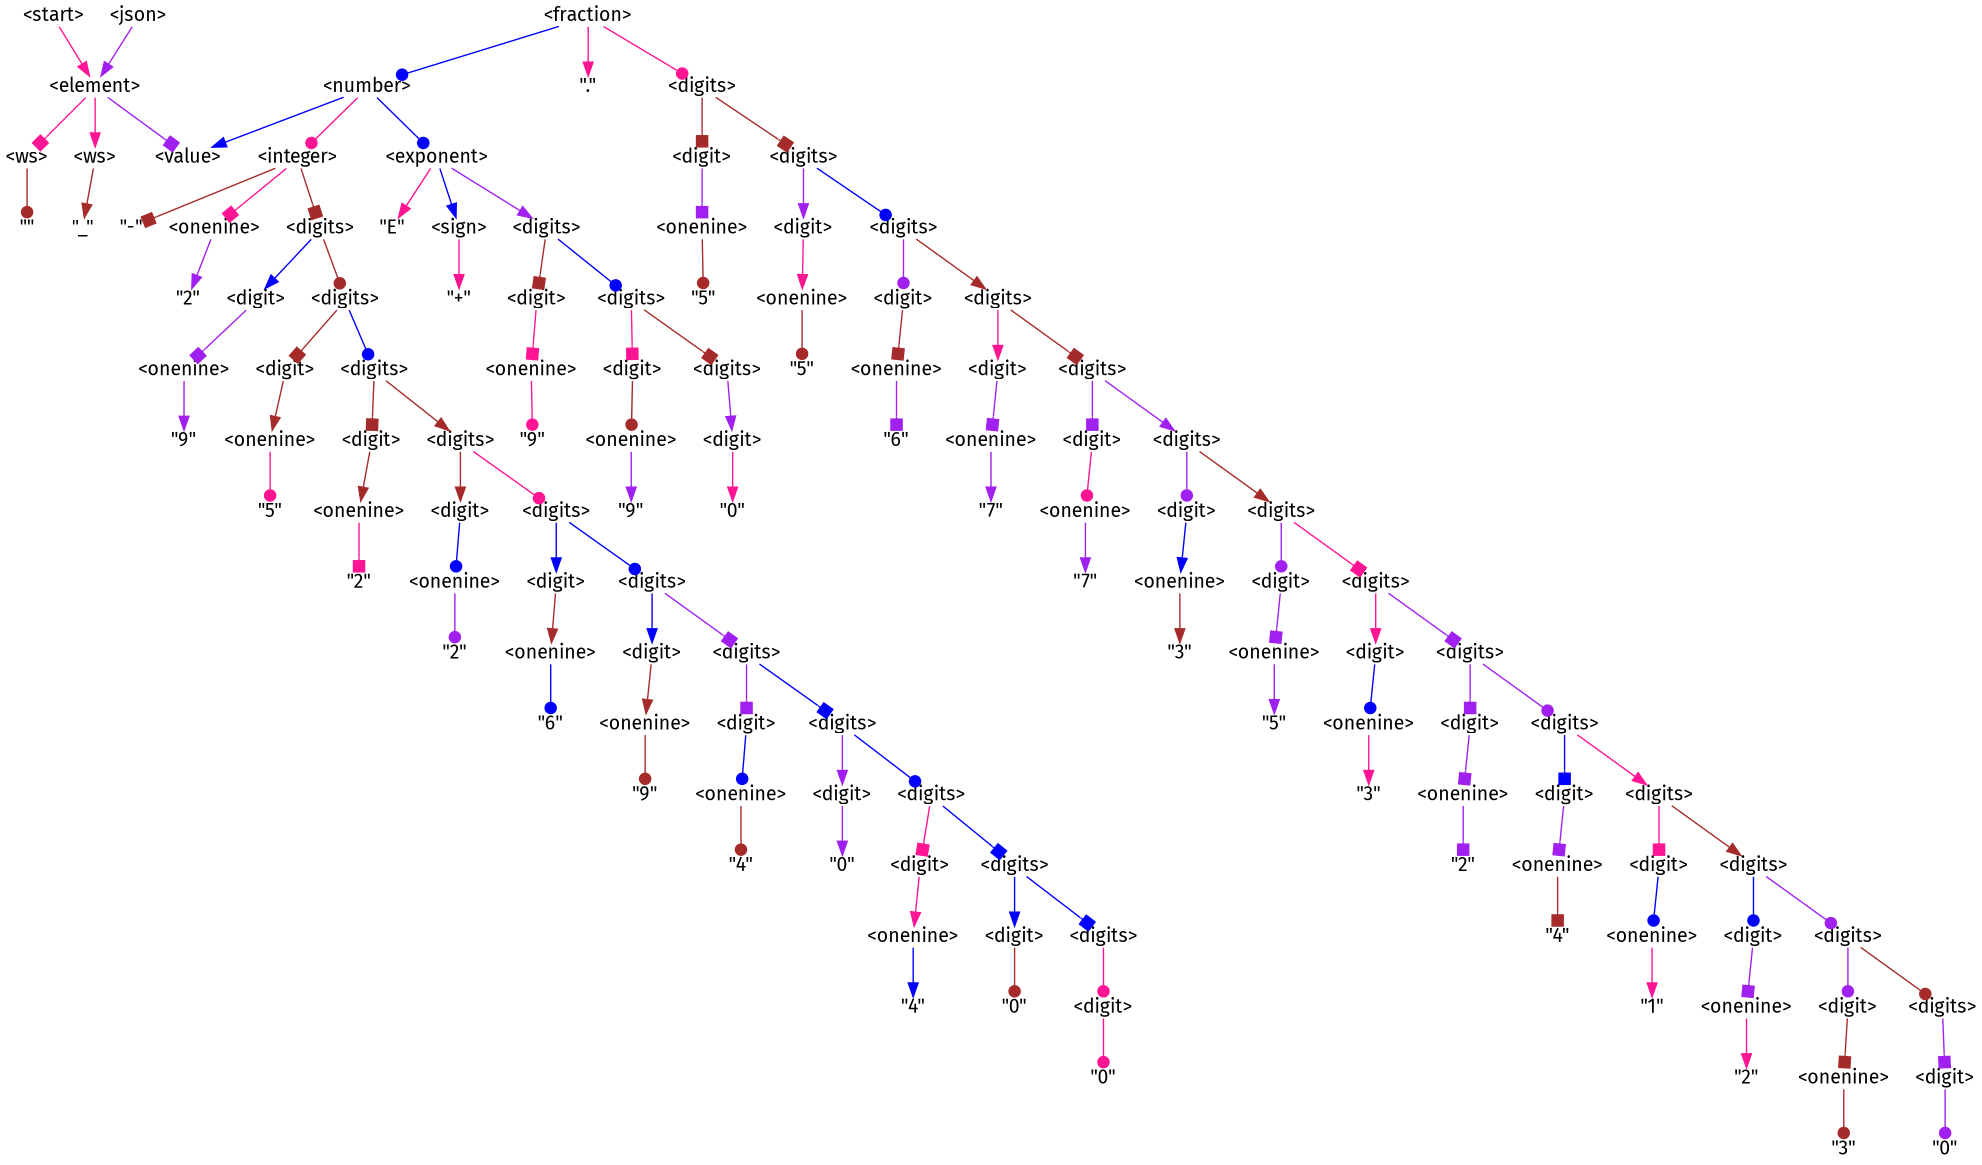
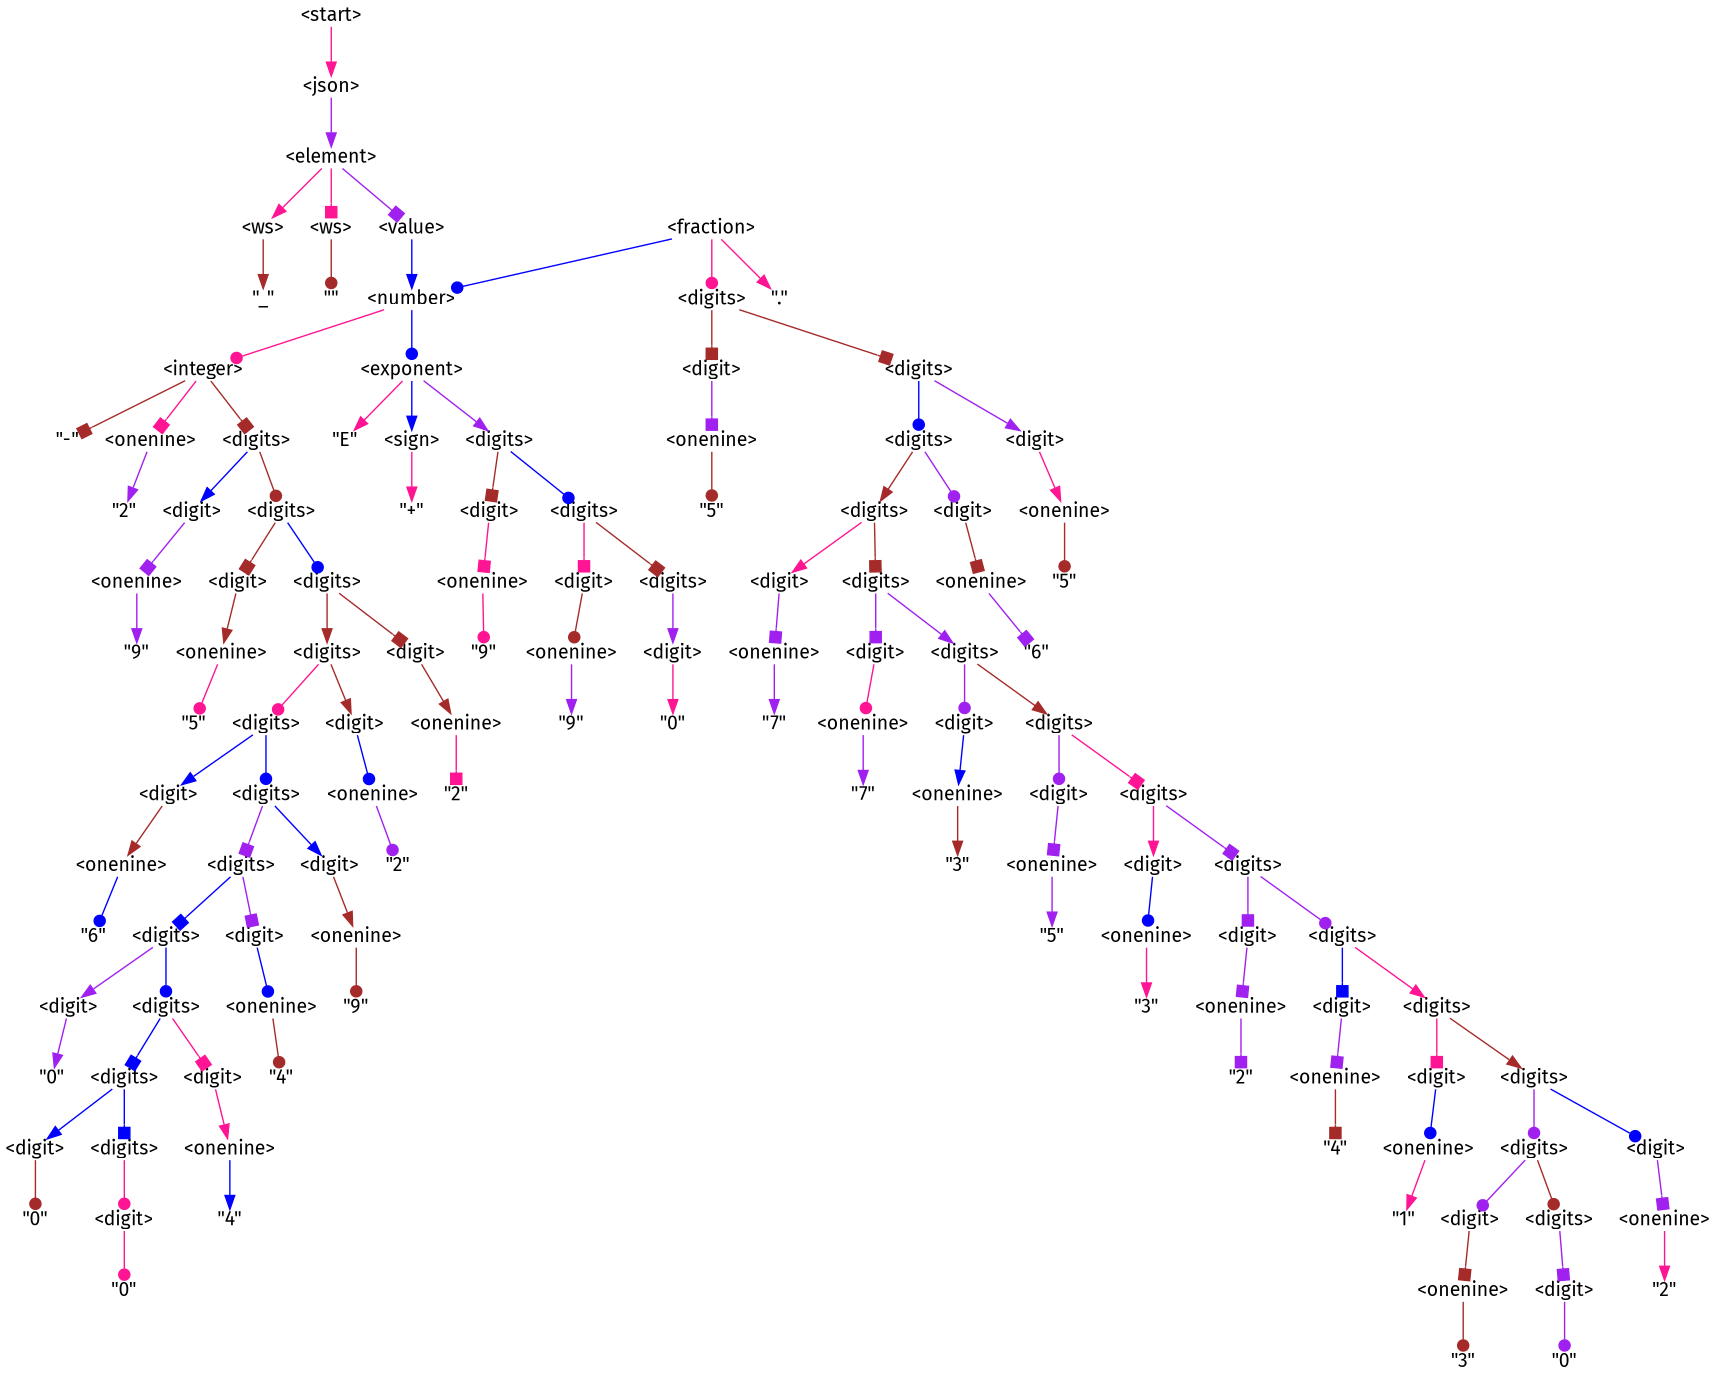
(71, 45) -> (331, 44)
(284, 120) -> (412, 257)
